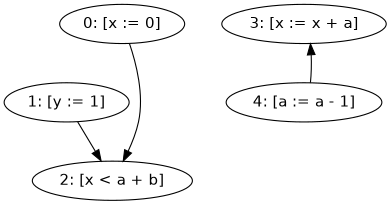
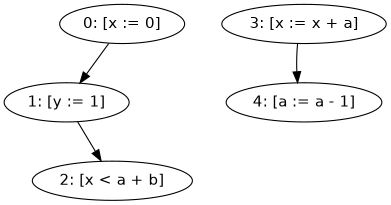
(311, 69) -> (297, 58)
(140, 98) -> (98, 59)
